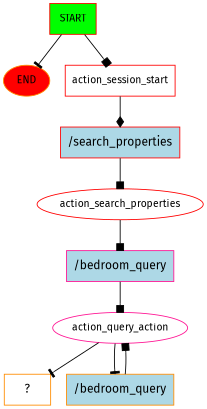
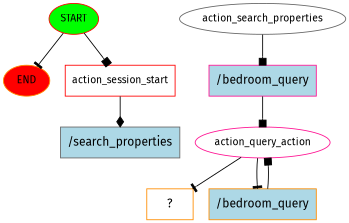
(73, 19) -> (74, 19)
(120, 142) -> (120, 142)
(120, 169) -> none
(120, 204) -> (263, 19)
